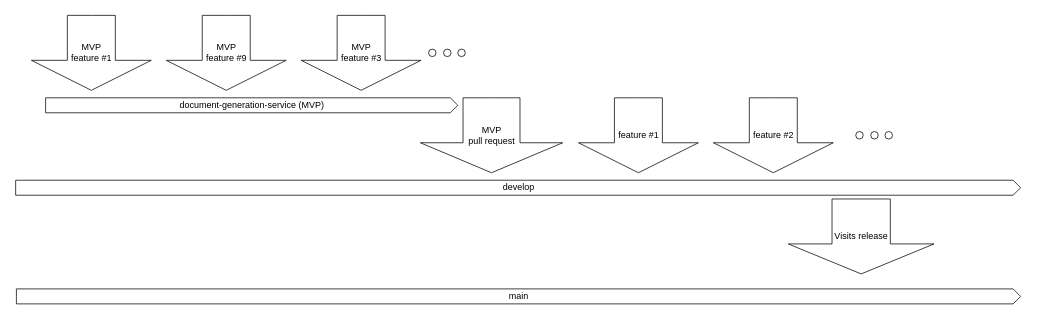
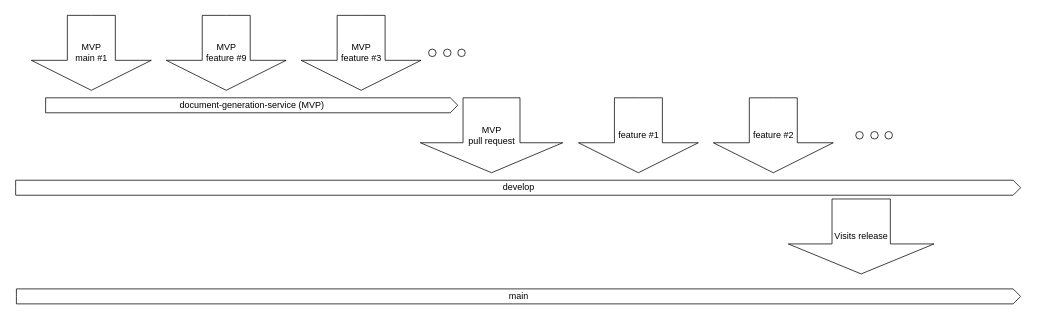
(92, 53) -> (92, 53)
